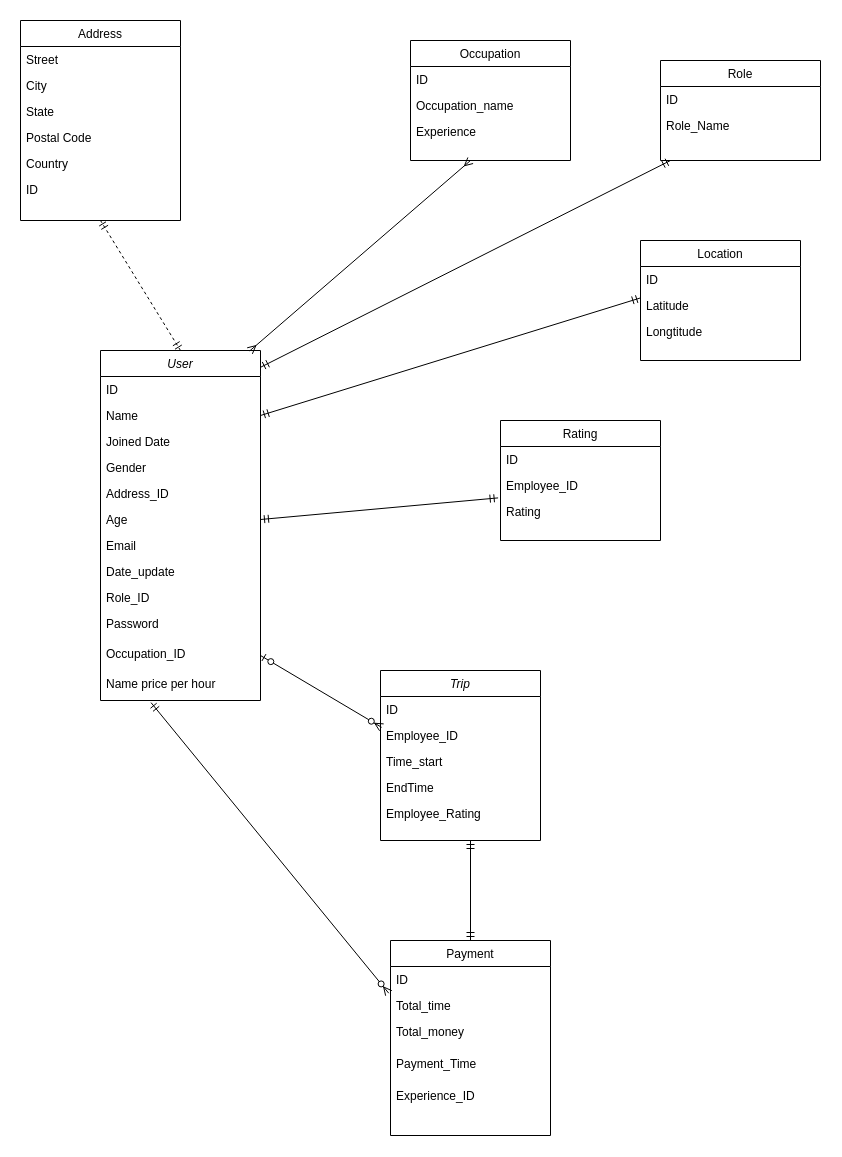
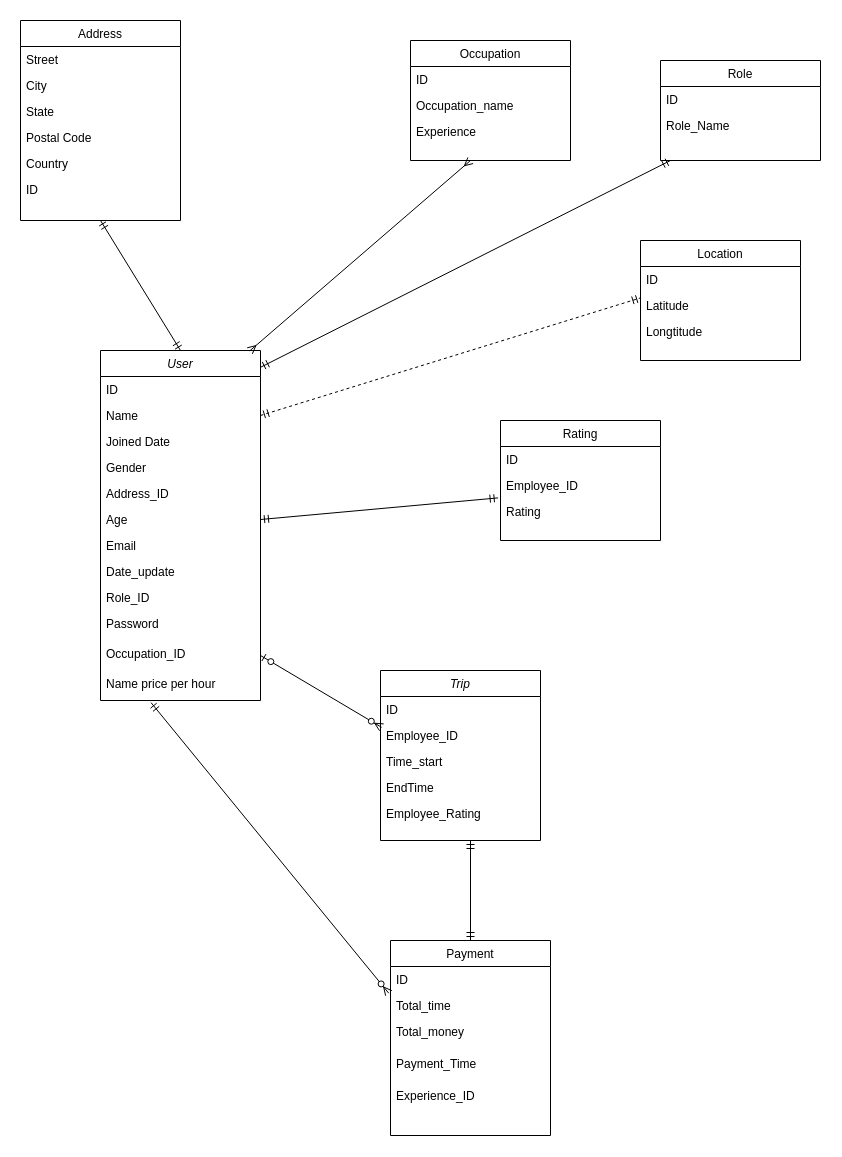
(141, 286) -> (141, 286)
(450, 357) -> (450, 357)
